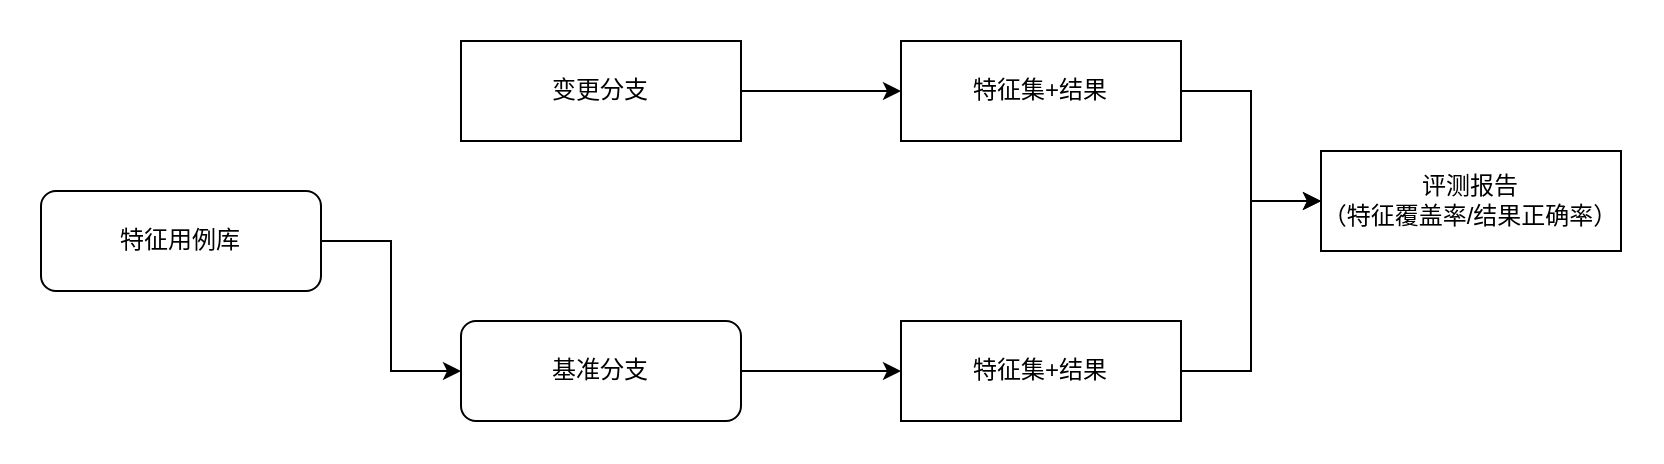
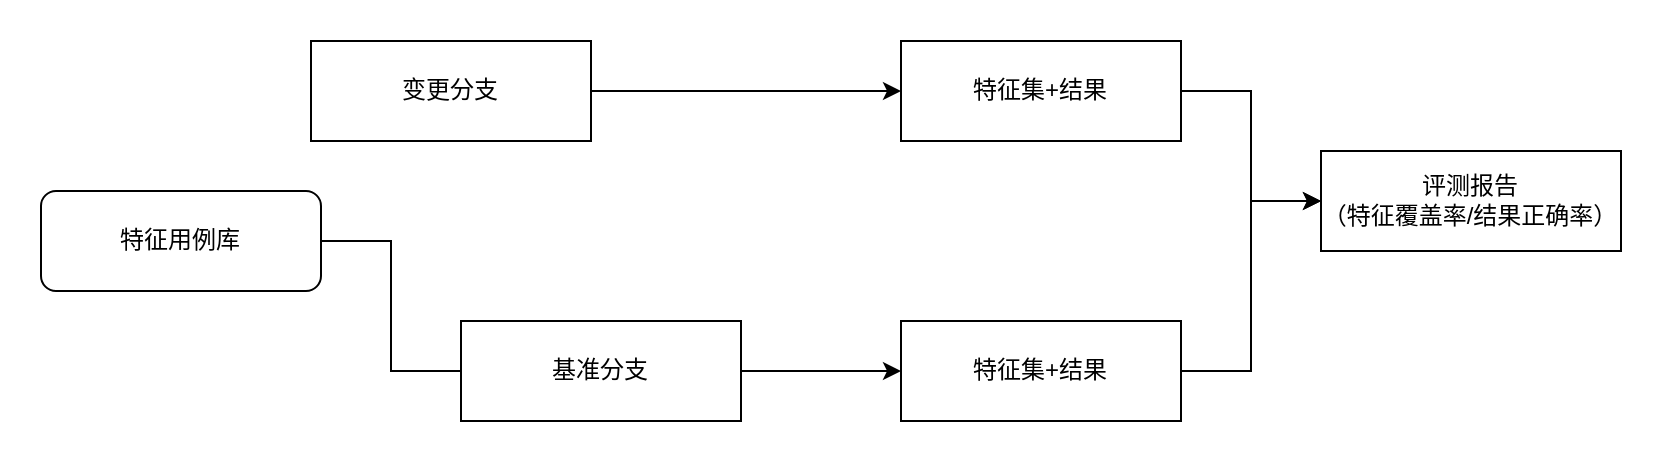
(601, 91) -> (451, 91)
(446, 371) -> (451, 371)
(601, 371) -> (601, 371)
